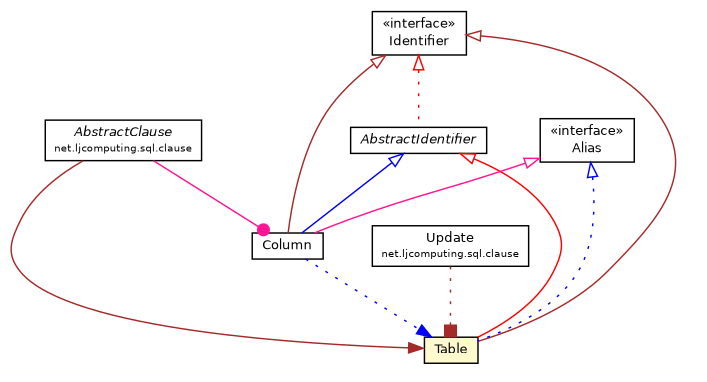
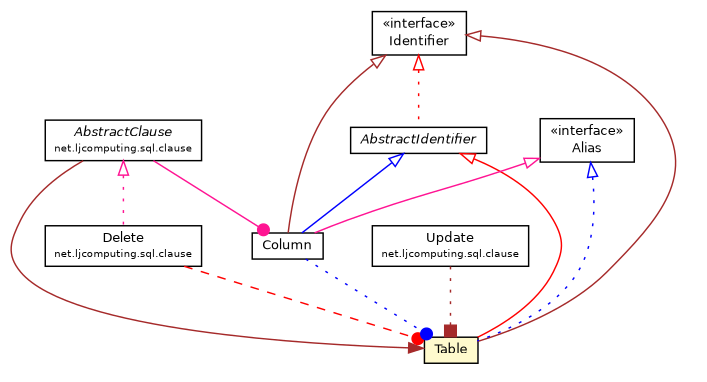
none -> (123, 246)
(364, 295) -> (364, 295)
